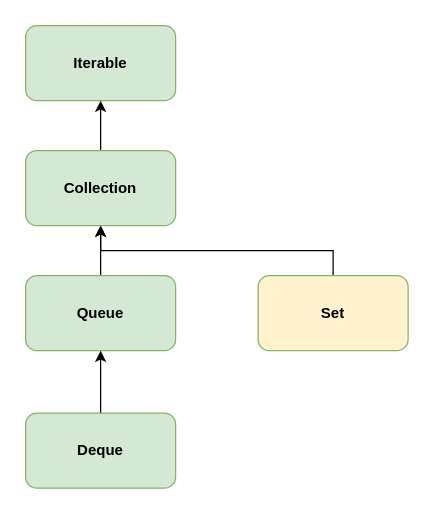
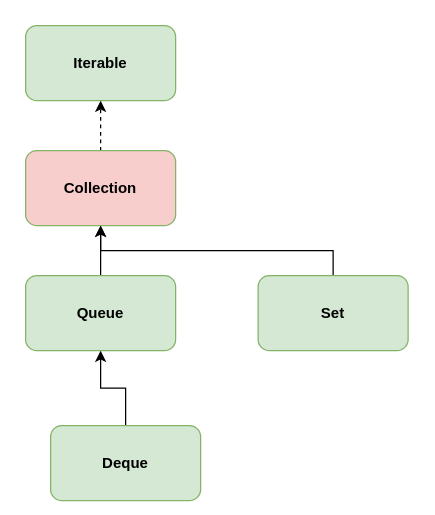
(101, 130) -> (101, 130)
(101, 188) -> (101, 188)
(333, 313) -> (333, 313)
(101, 451) -> (126, 463)
